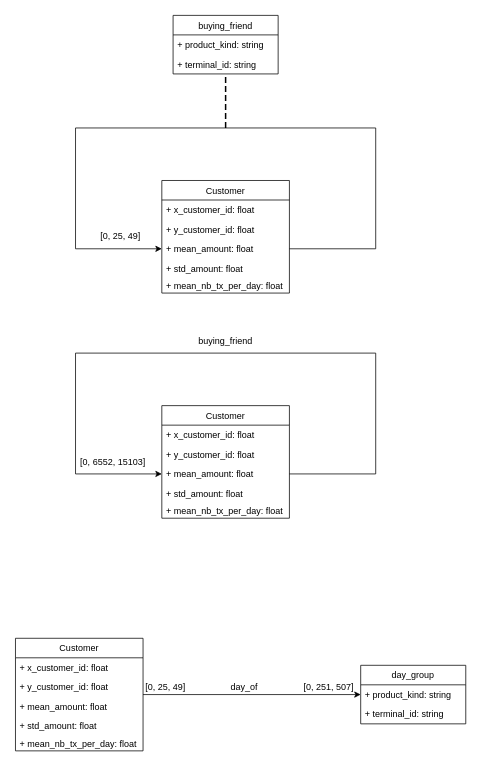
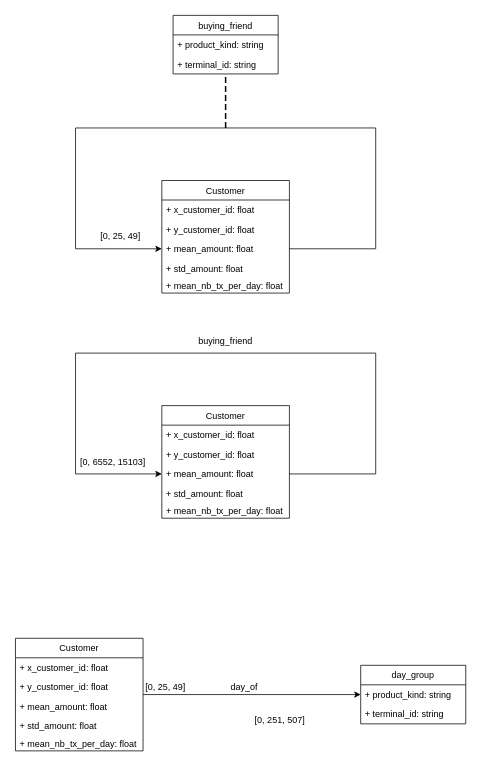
(329, 687) -> (280, 720)
